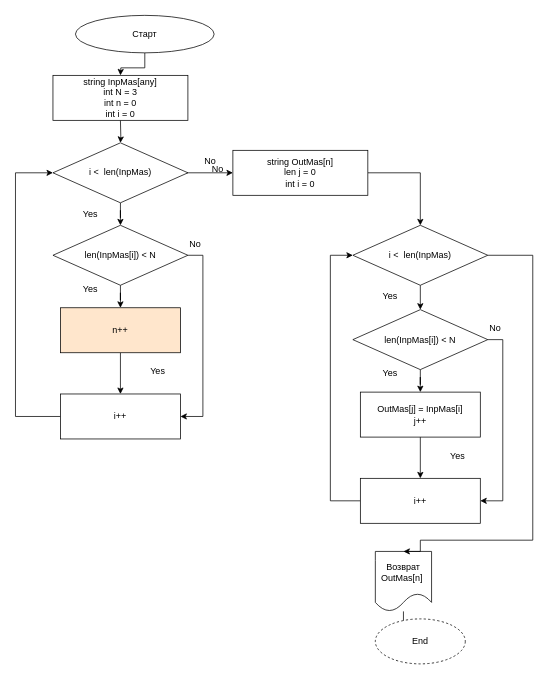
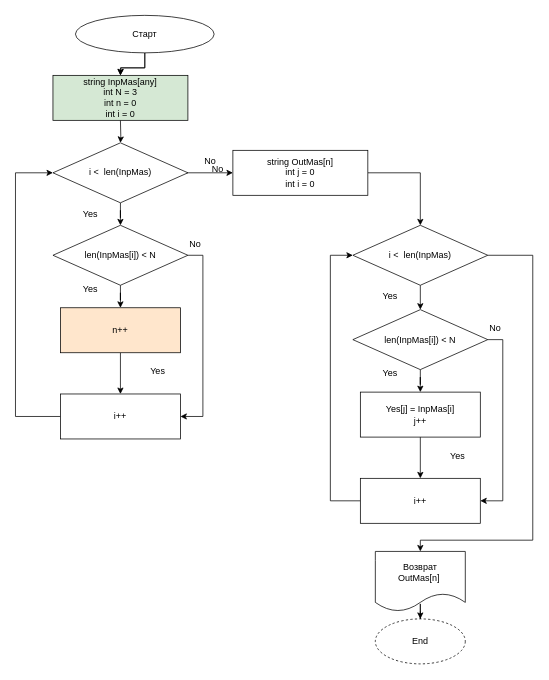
none -> (145, 68)
(120, 98) -> (120, 98)
(300, 173) -> (300, 173)
(420, 415) -> (420, 415)
(404, 582) -> (420, 582)
